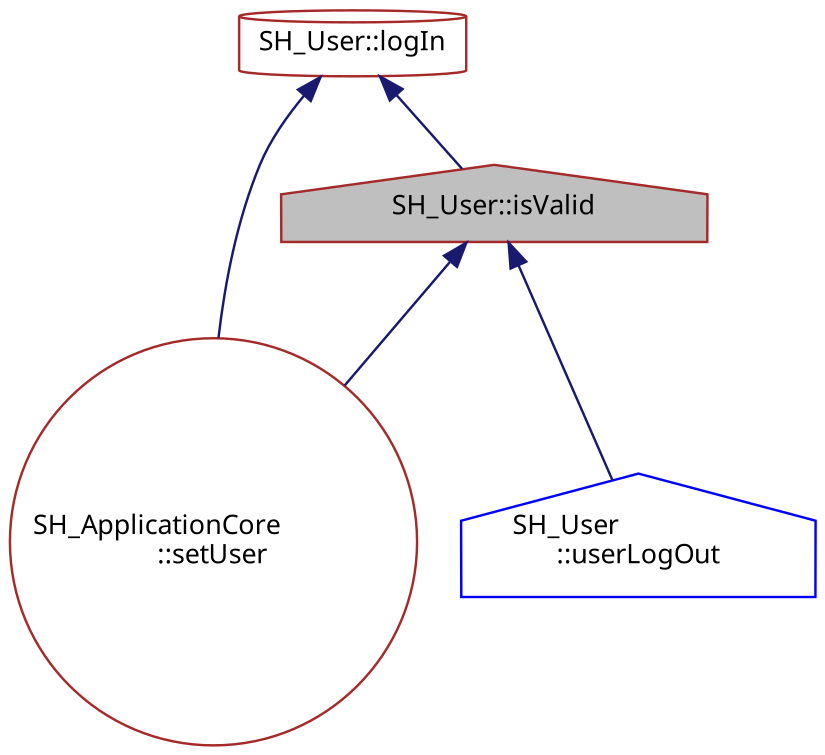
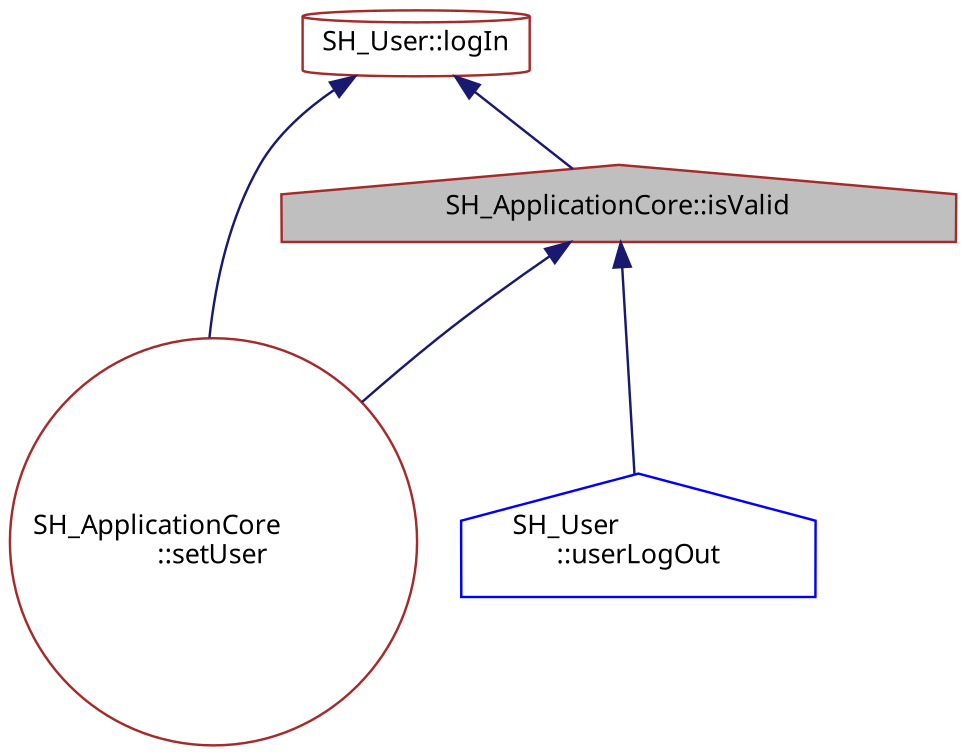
(494, 207) -> (619, 207)
